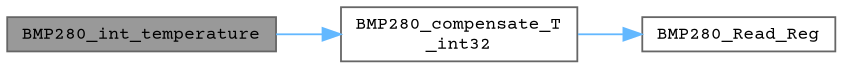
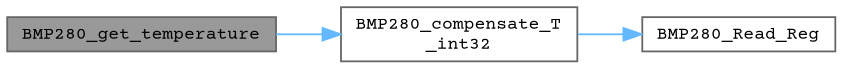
(142, 34) -> (142, 34)
